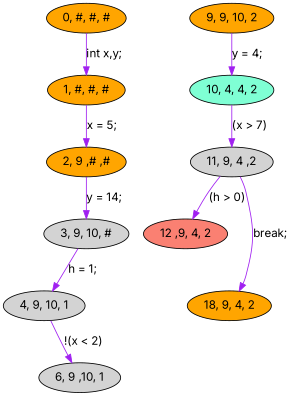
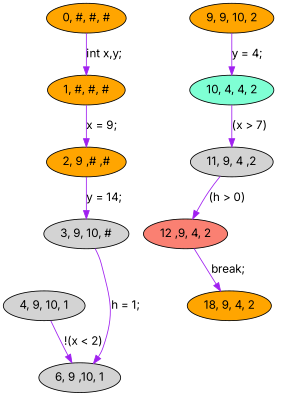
(102, 126) -> (102, 126)
(252, 230) -> (205, 266)
(67, 266) -> (110, 303)
